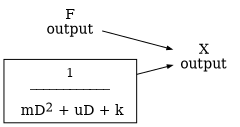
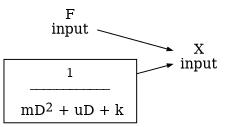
(70, 23) -> (70, 23)
(204, 57) -> (199, 57)
